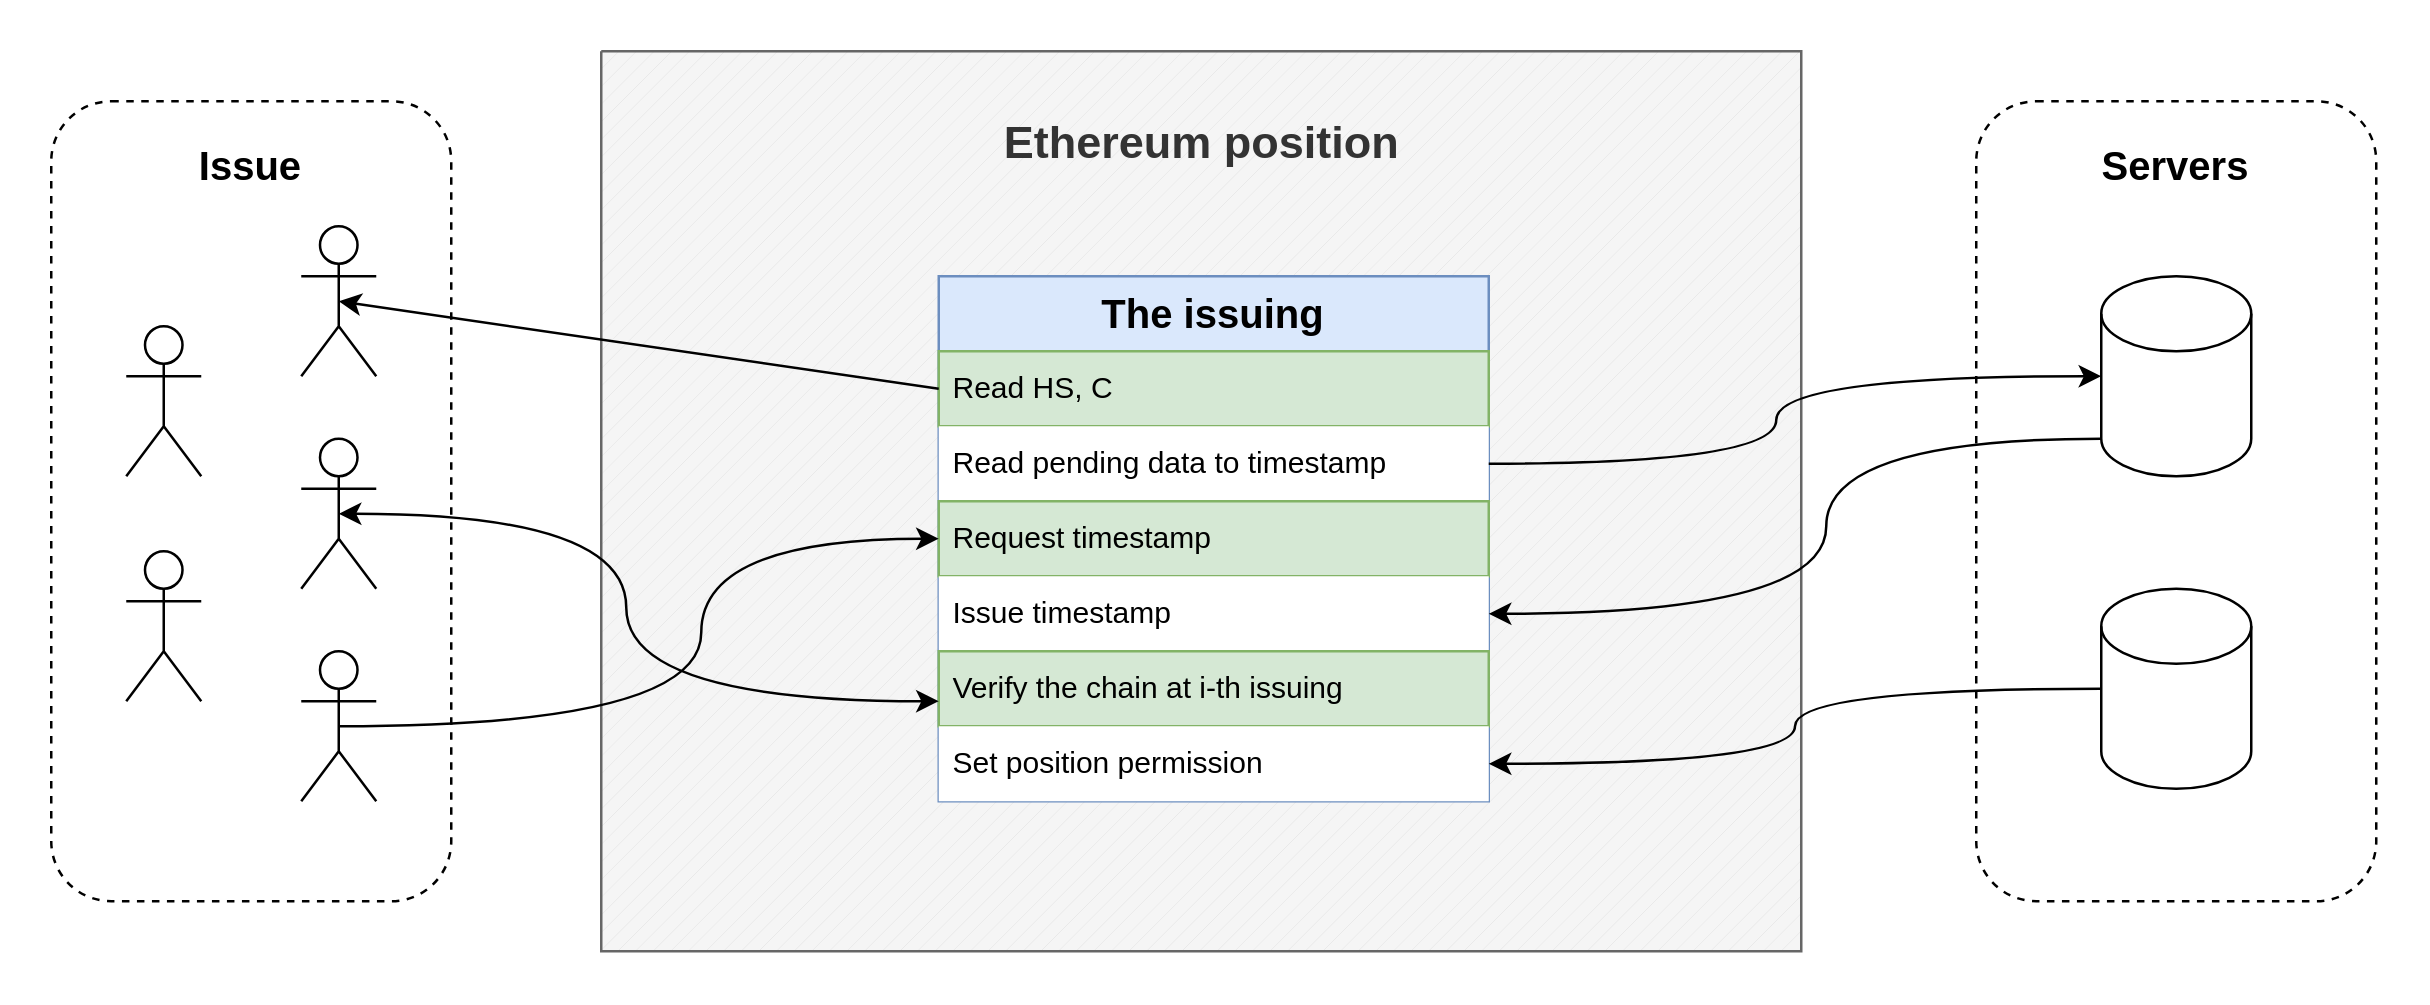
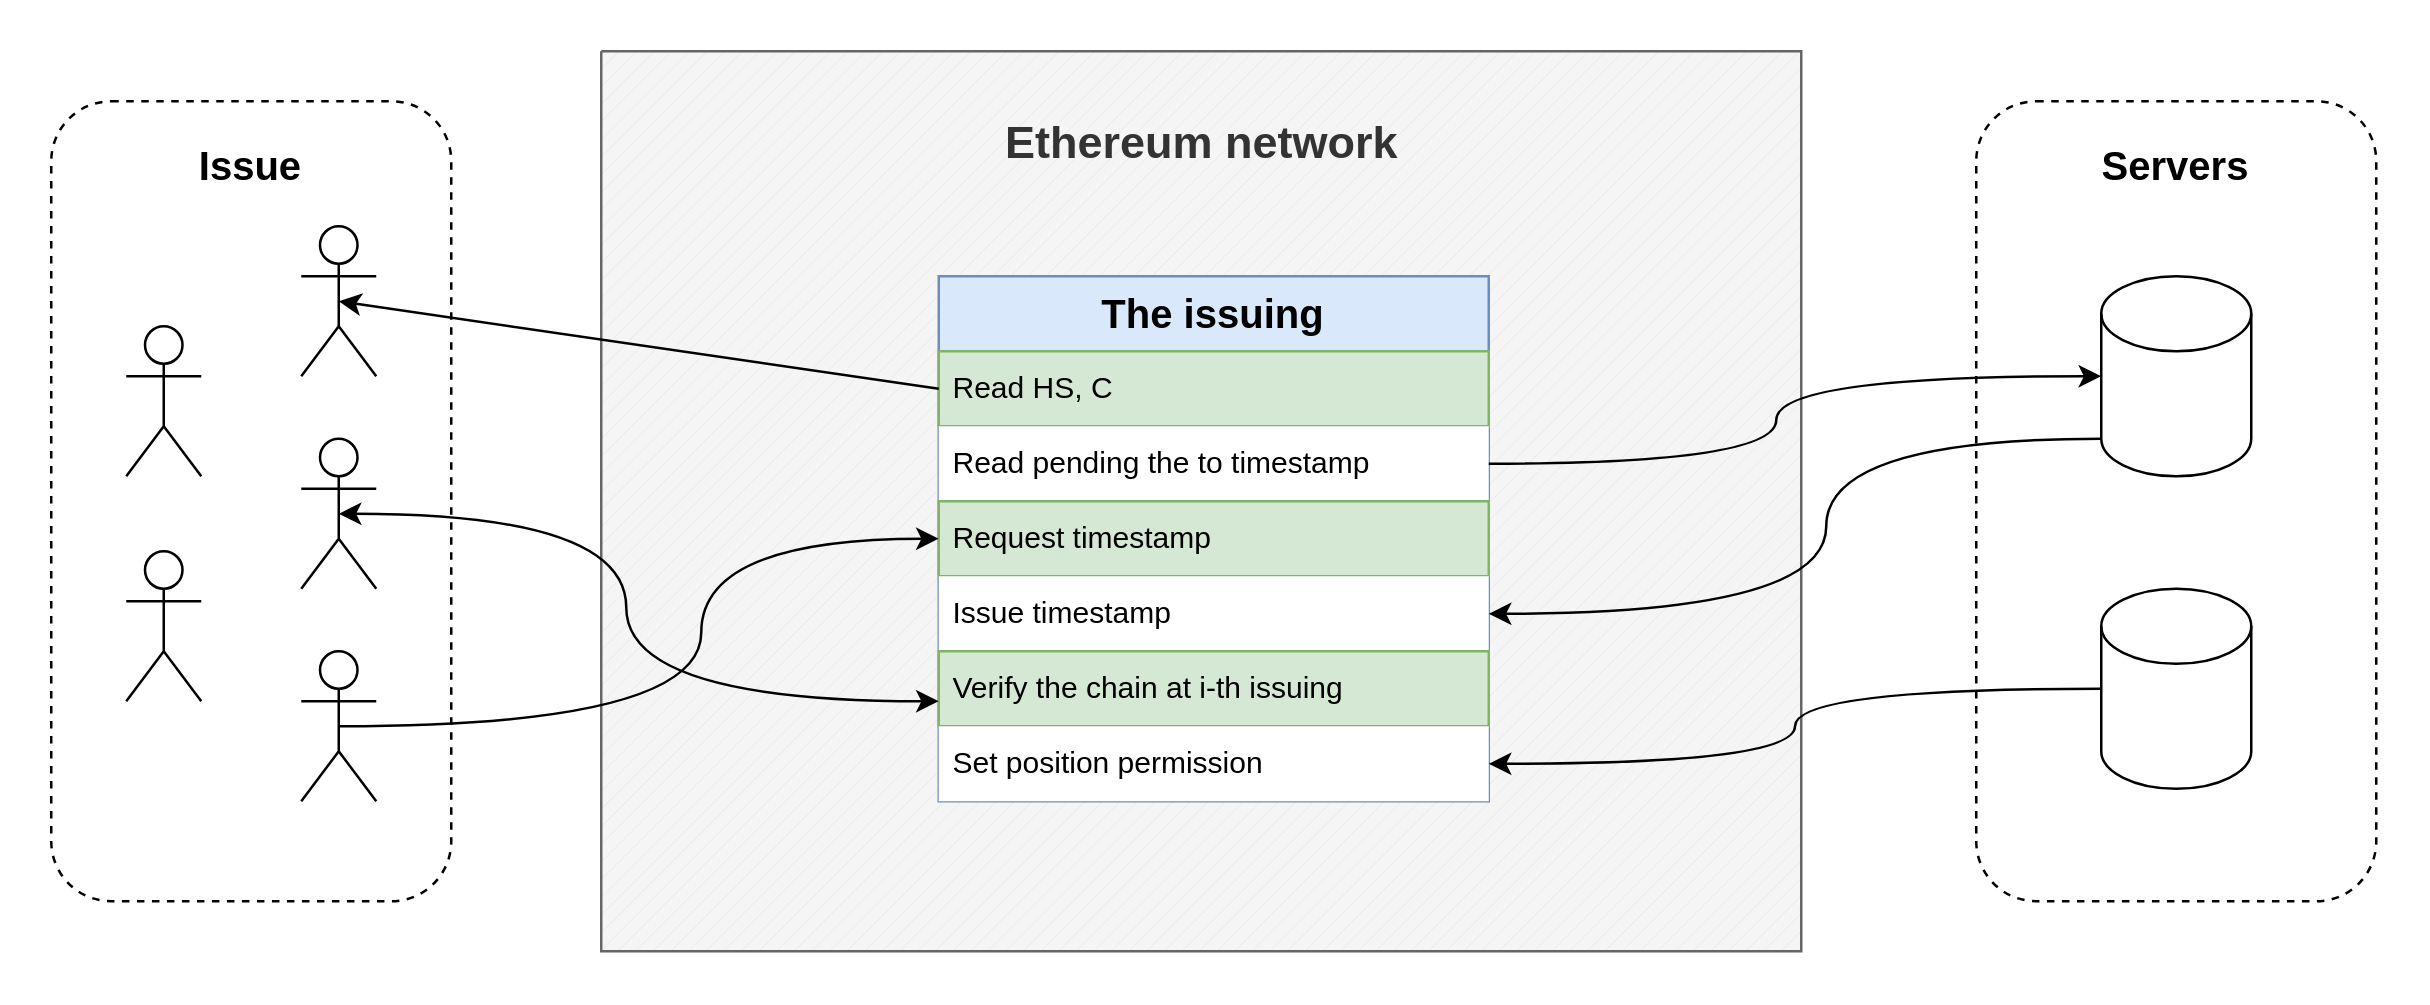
(1203, 137) -> (1203, 137)
(1182, 464) -> (1174, 464)
